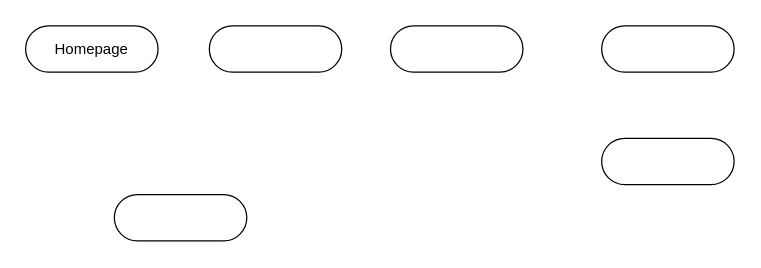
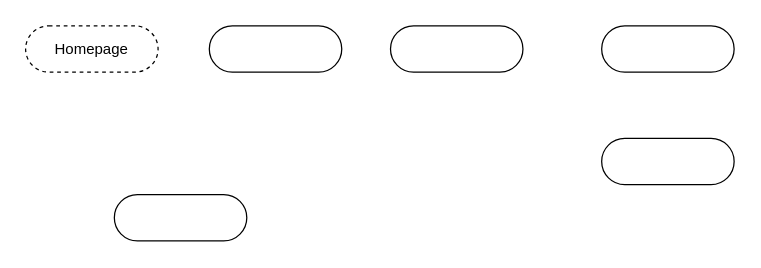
(92, 49) -> (92, 49)
